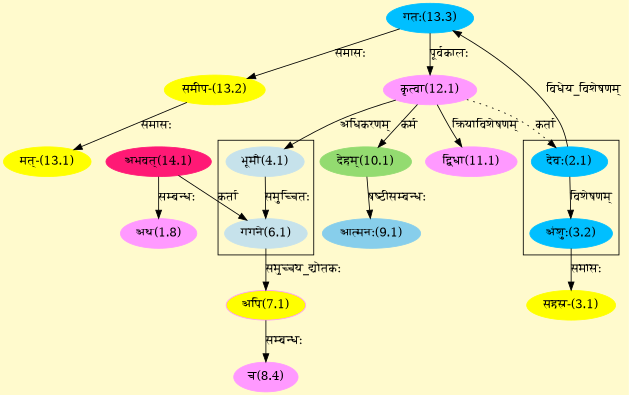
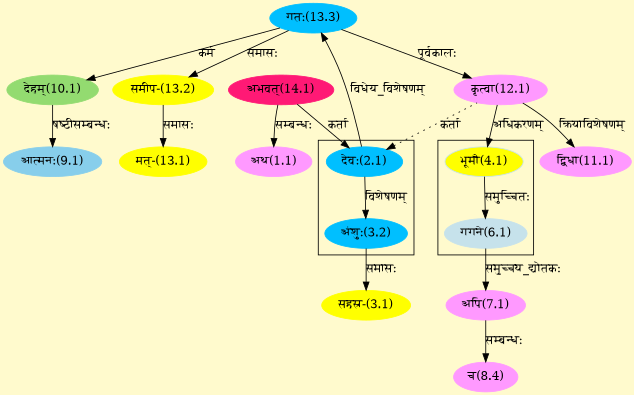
(401, 123) -> (187, 53)
(265, 162) -> (484, 162)
(209, 196) -> (320, 123)
(159, 233) -> (274, 162)
(266, 305) -> (486, 305)
